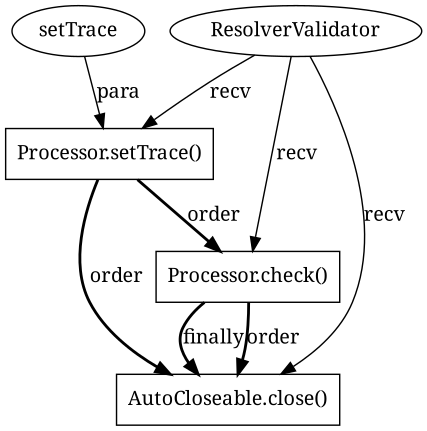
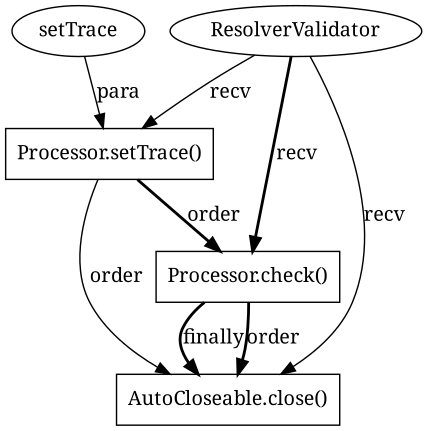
(273, 147) -> (273, 147)
(84, 288) -> (84, 288)
